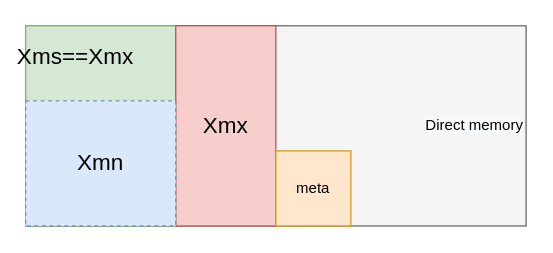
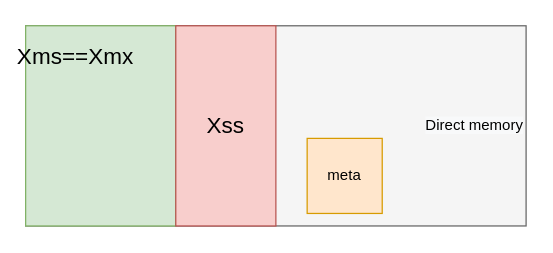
(226, 126) -> (226, 126)
(101, 163) -> none
(313, 188) -> (344, 176)
